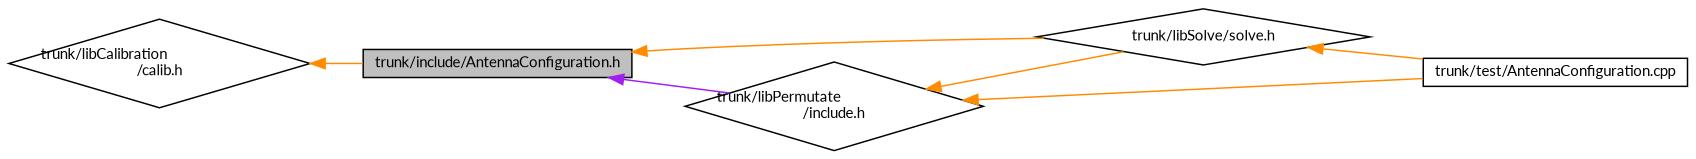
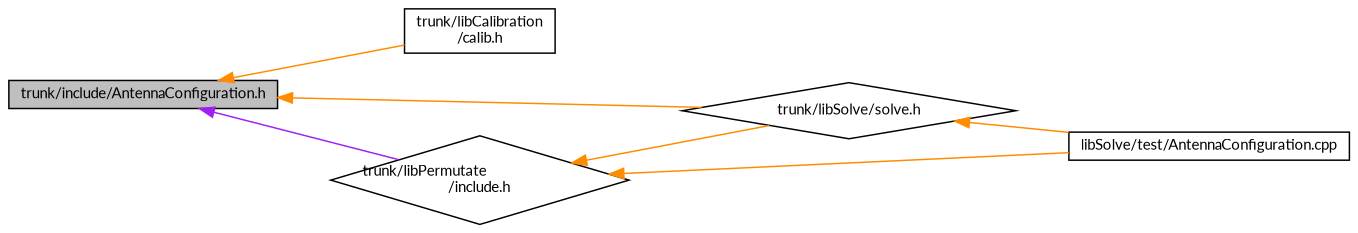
(159, 63) -> (480, 31)
(344, 63) -> (319, 61)
(1555, 72) -> (1209, 146)
